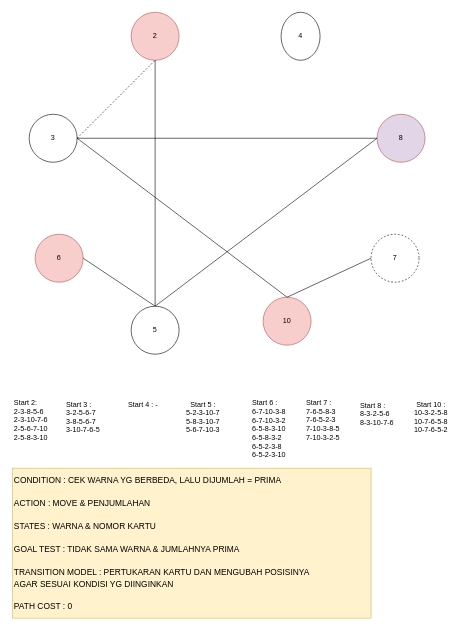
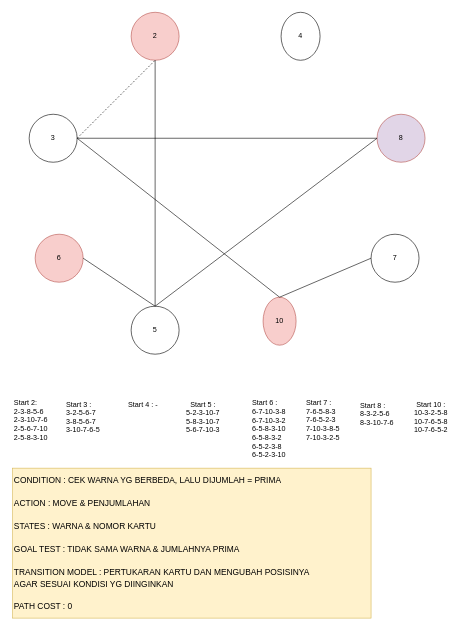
(395, 258) -> (395, 258)
(287, 321) -> (280, 321)
